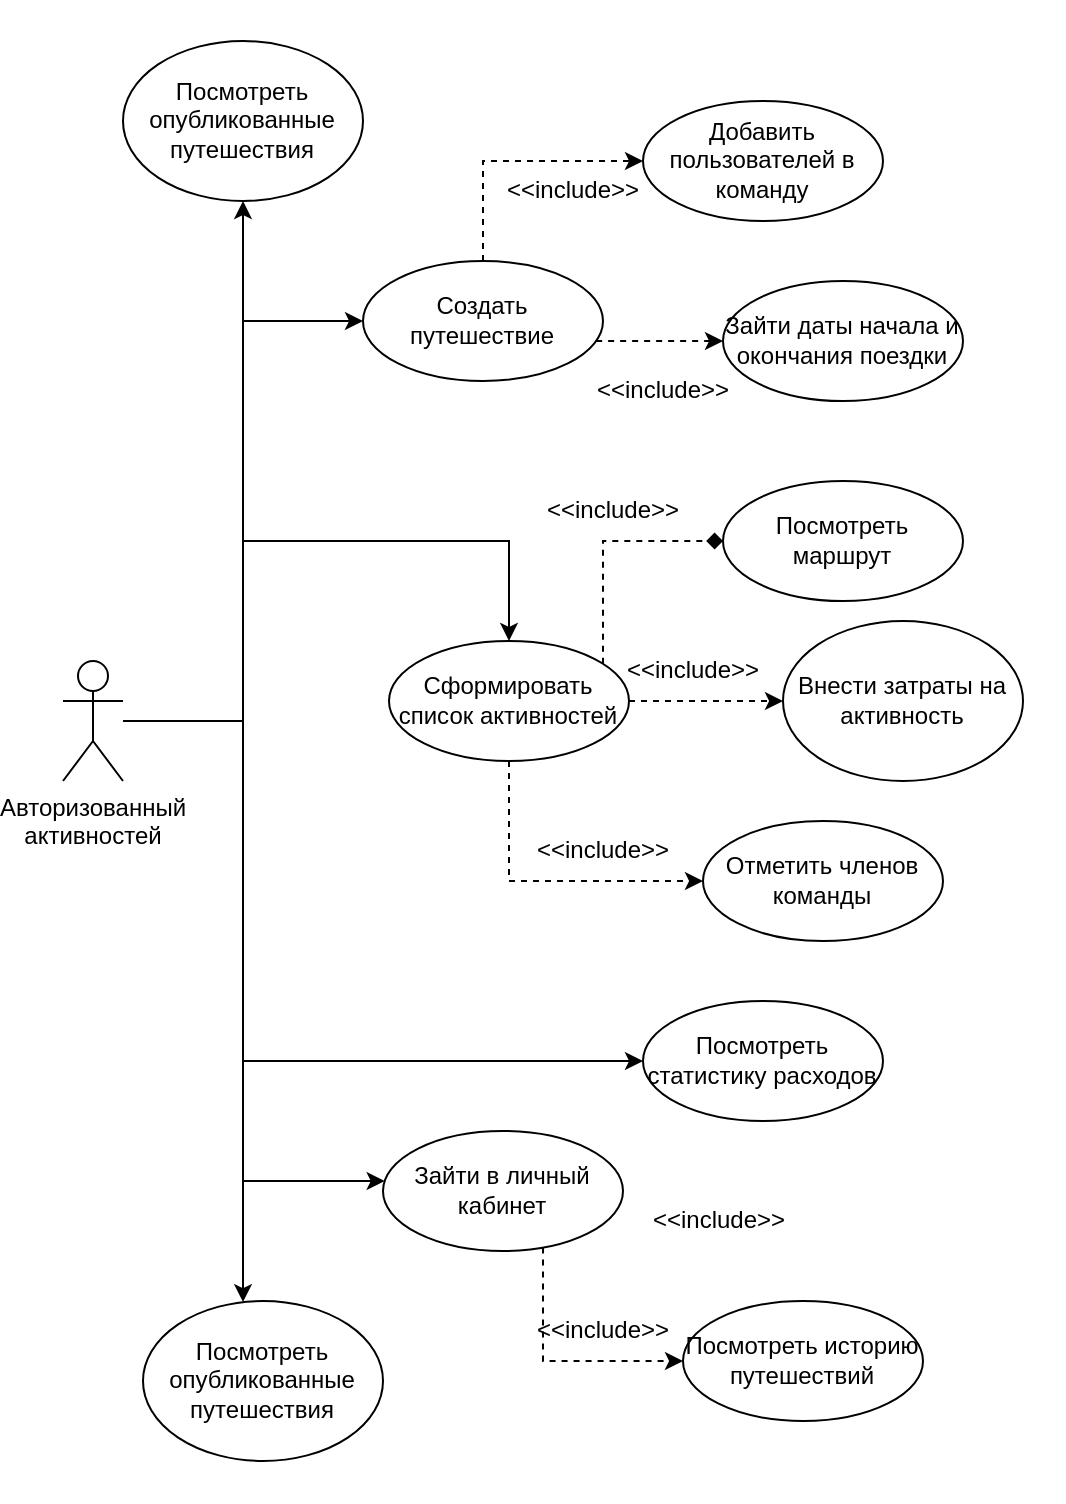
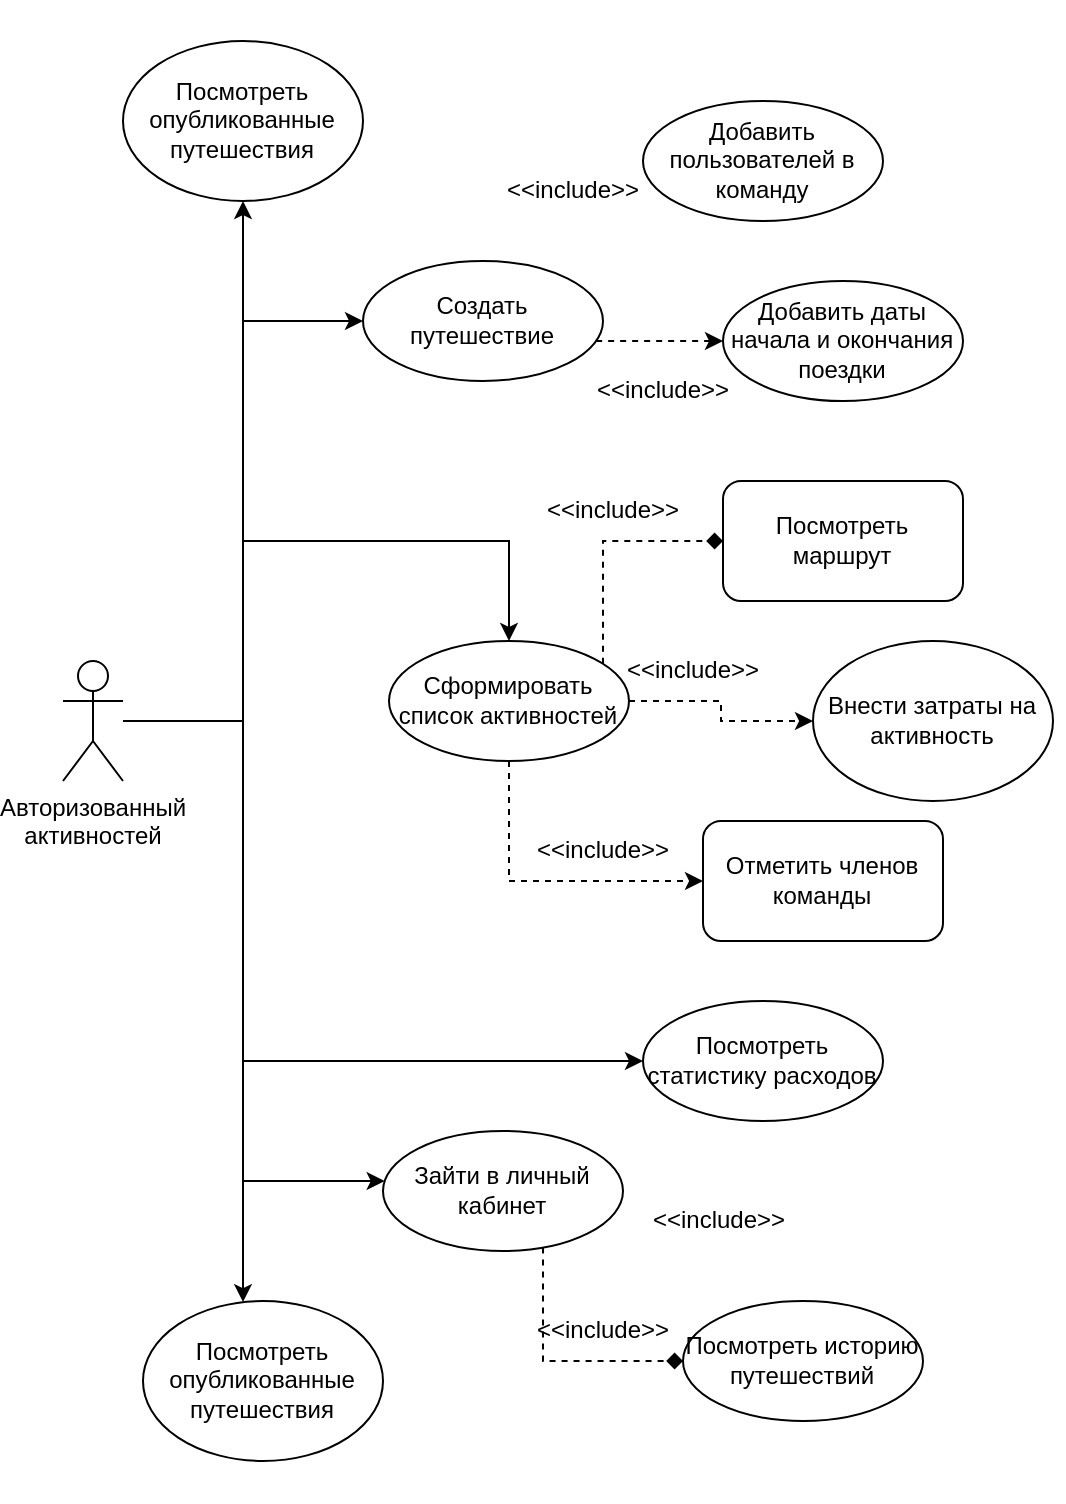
(506, 161) -> none
(843, 341) -> (843, 341)
(843, 541) -> (843, 541)
(903, 701) -> (933, 721)
(823, 881) -> (823, 881)
(667, 1361) -> (666, 1361)
